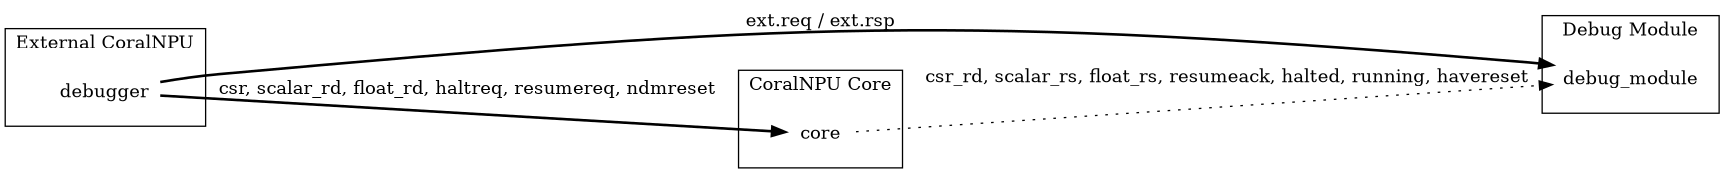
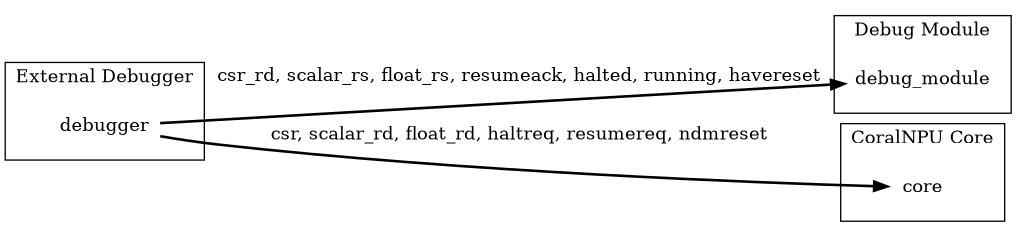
(821, 21) -> (519, 76)
(105, 44) -> (105, 77)
(1197, 109) -> none
